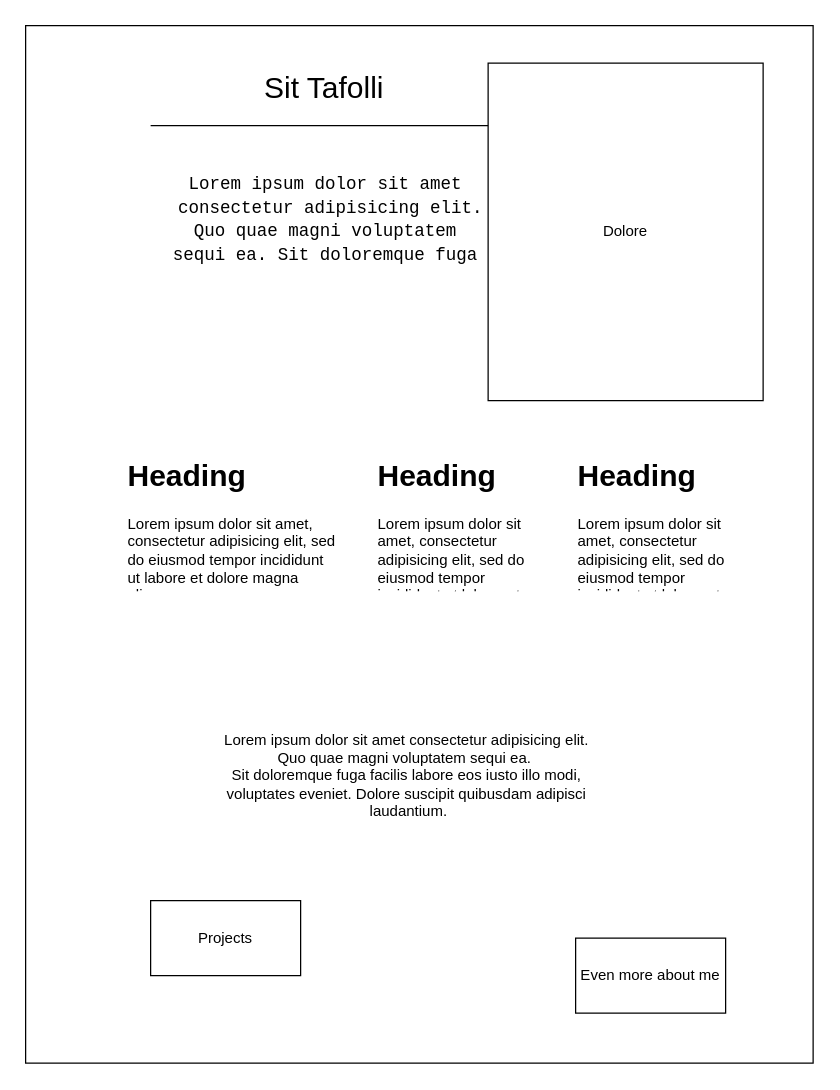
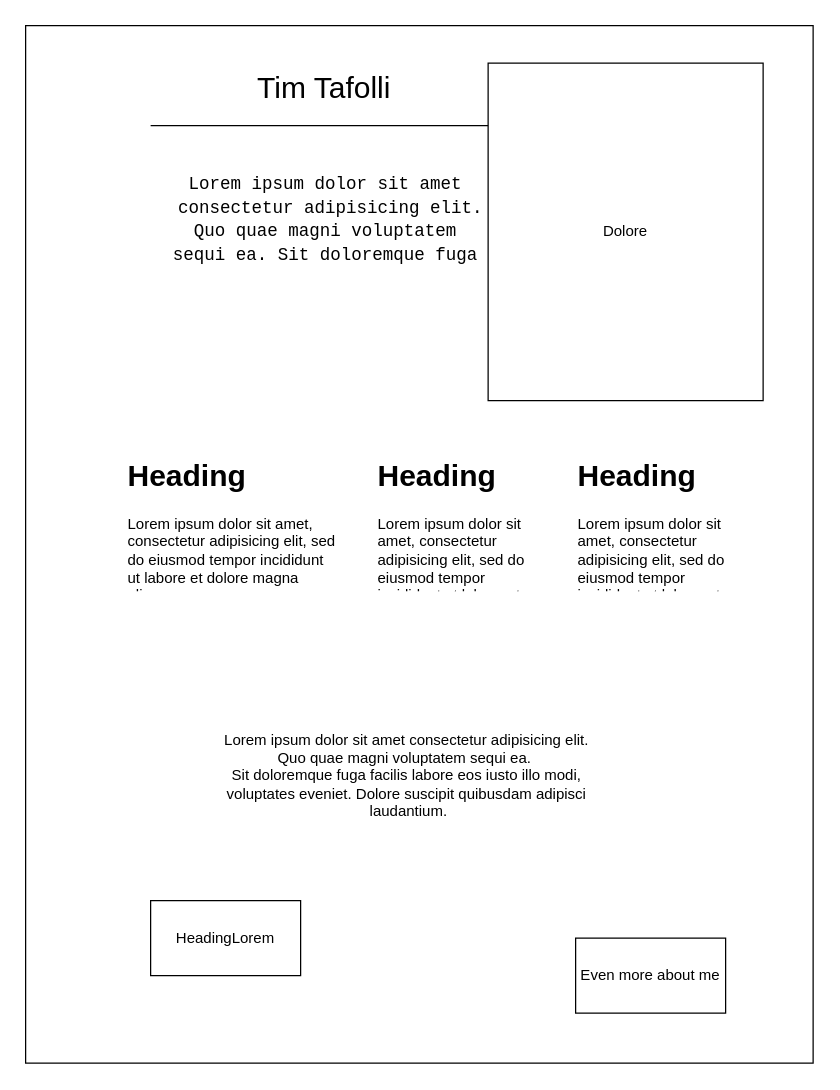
(324, 88) -> (324, 88)
(226, 938) -> (226, 938)
